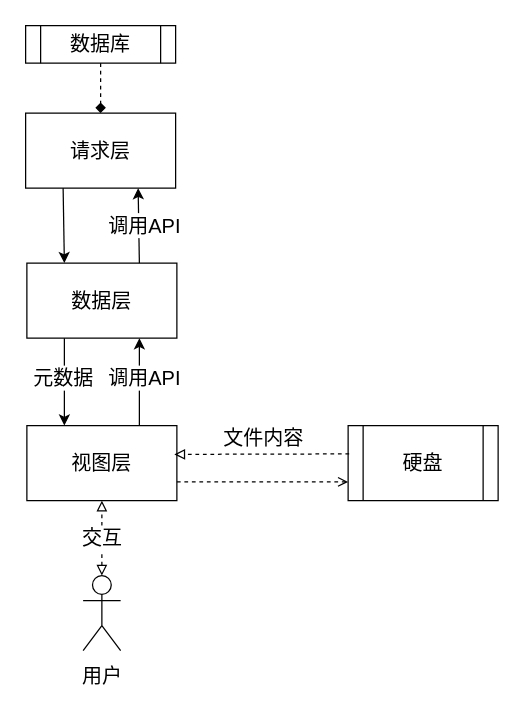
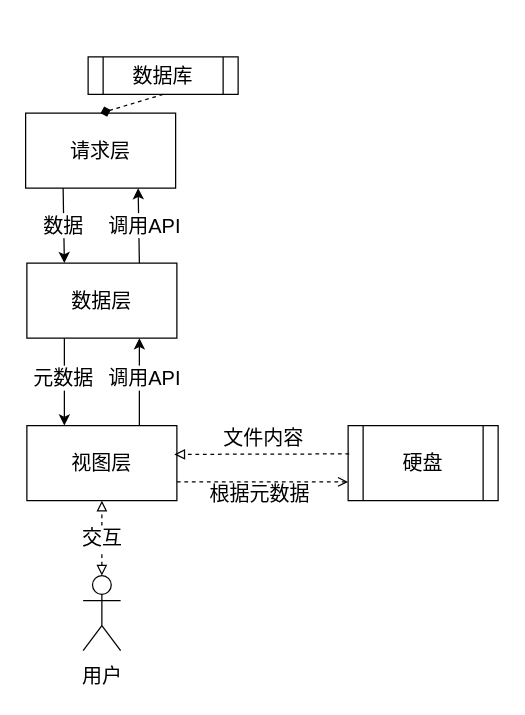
(101, 44) -> (163, 76)
none -> (63, 226)
none -> (259, 494)
